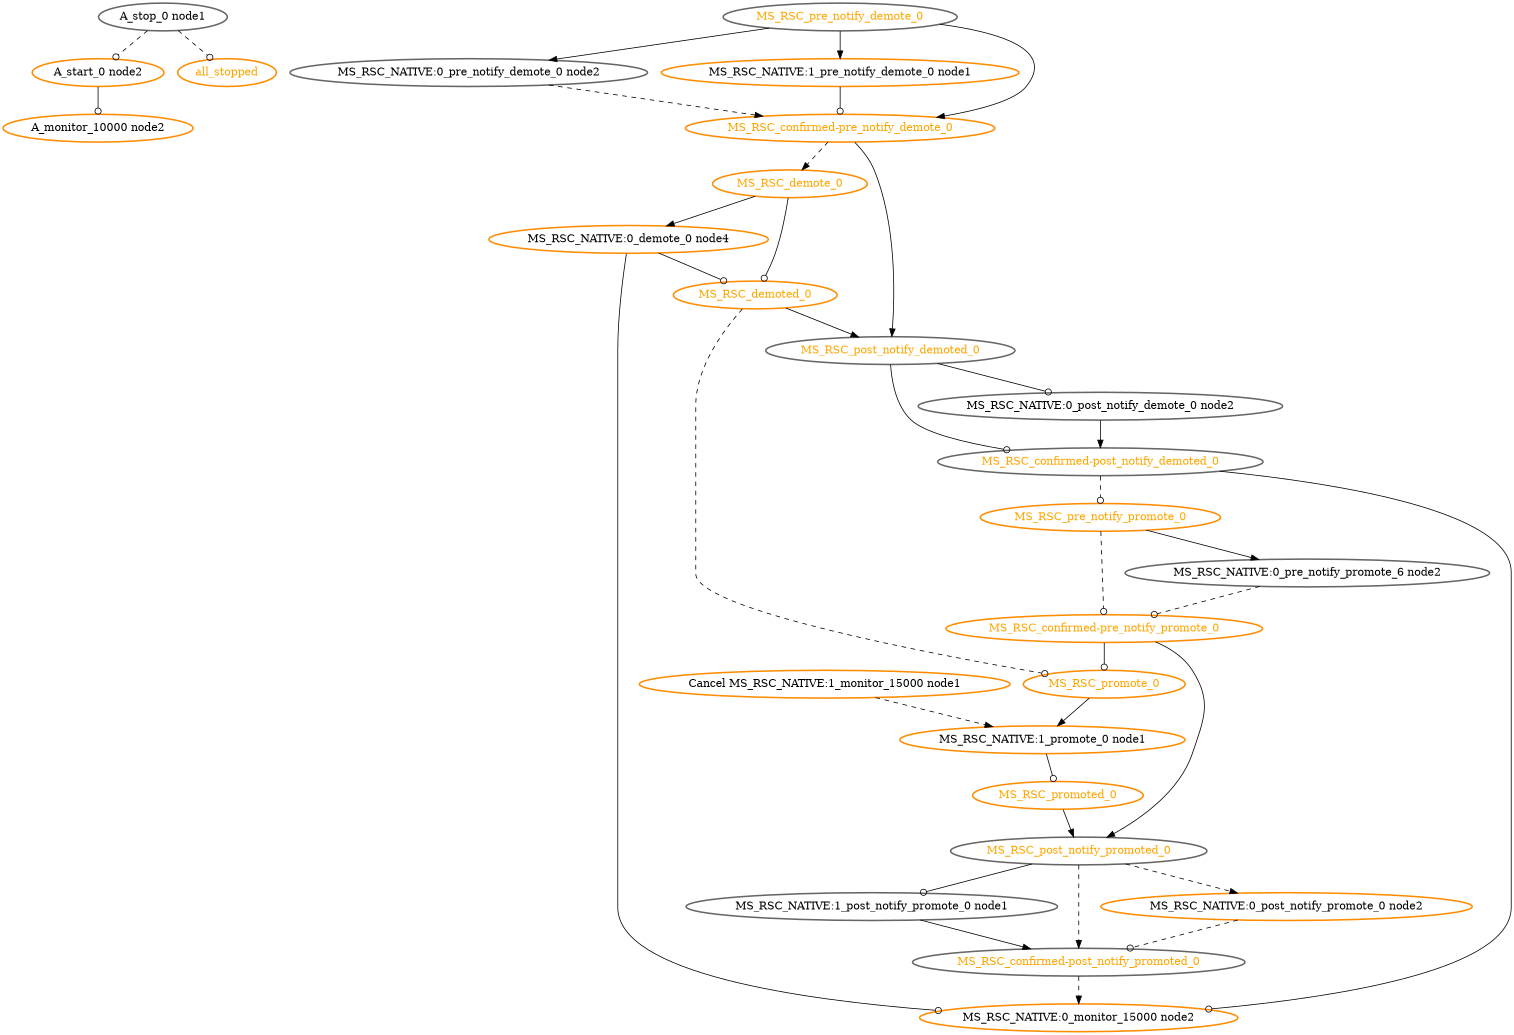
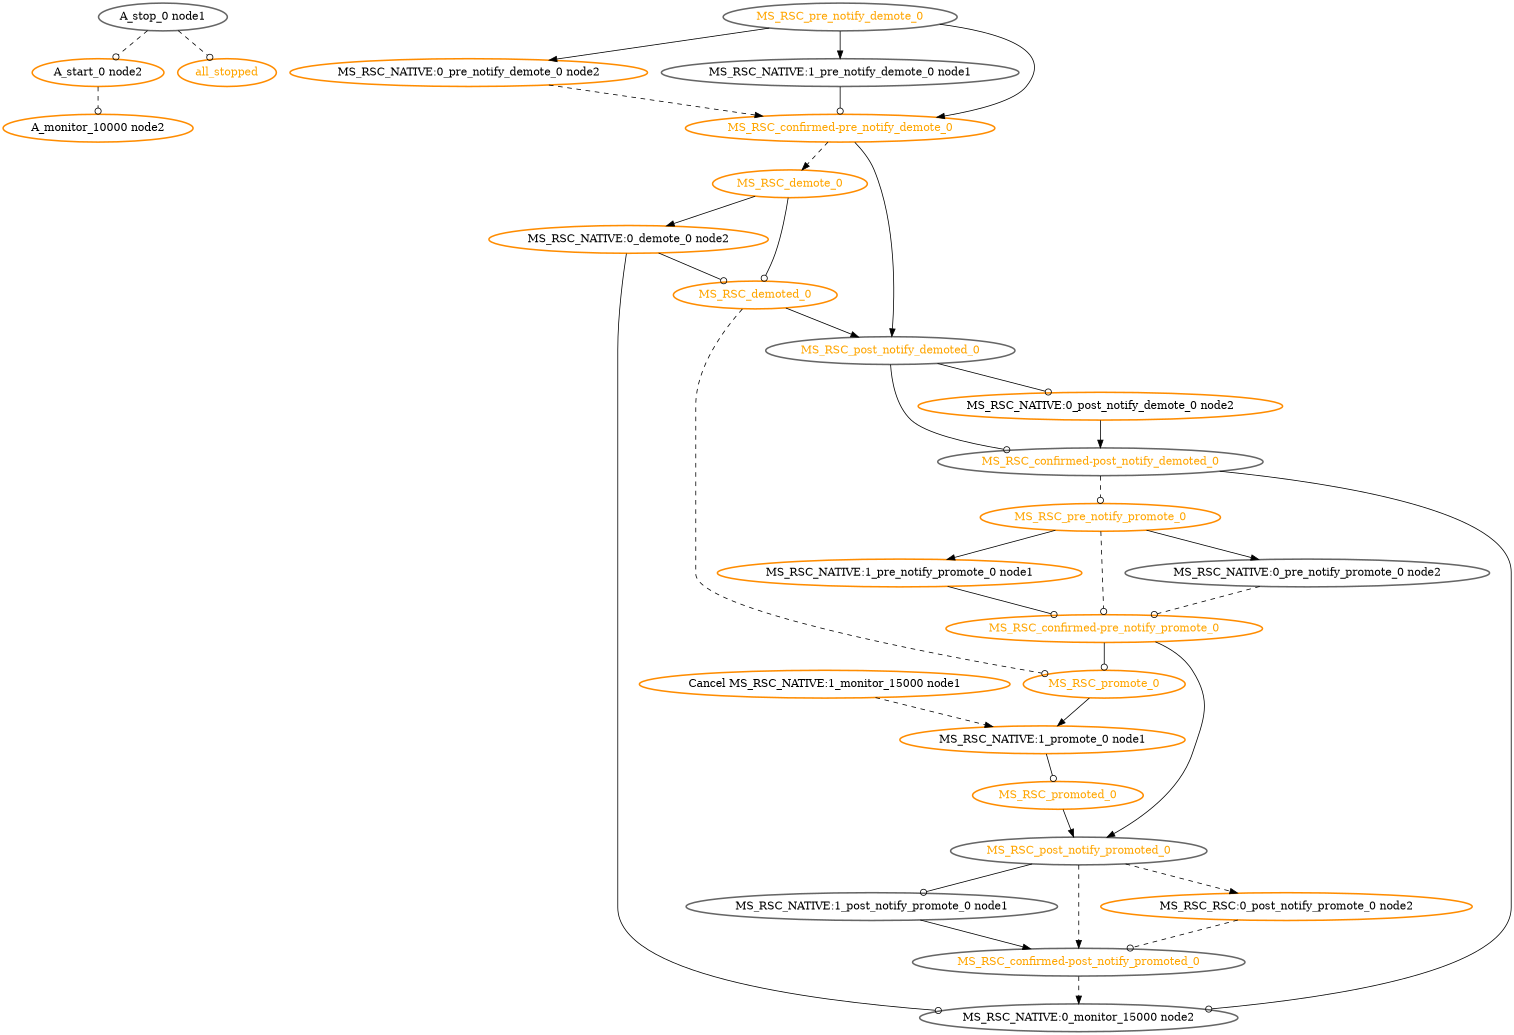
(469, 73) -> (469, 73)
(840, 73) -> (840, 73)
(98, 97) -> (98, 97)
(629, 239) -> (629, 239)
(1100, 406) -> (1100, 406)
none -> (900, 573)
(1307, 573) -> (1307, 573)
(1287, 907) -> (1287, 907)
(1079, 1018) -> (1079, 1018)
